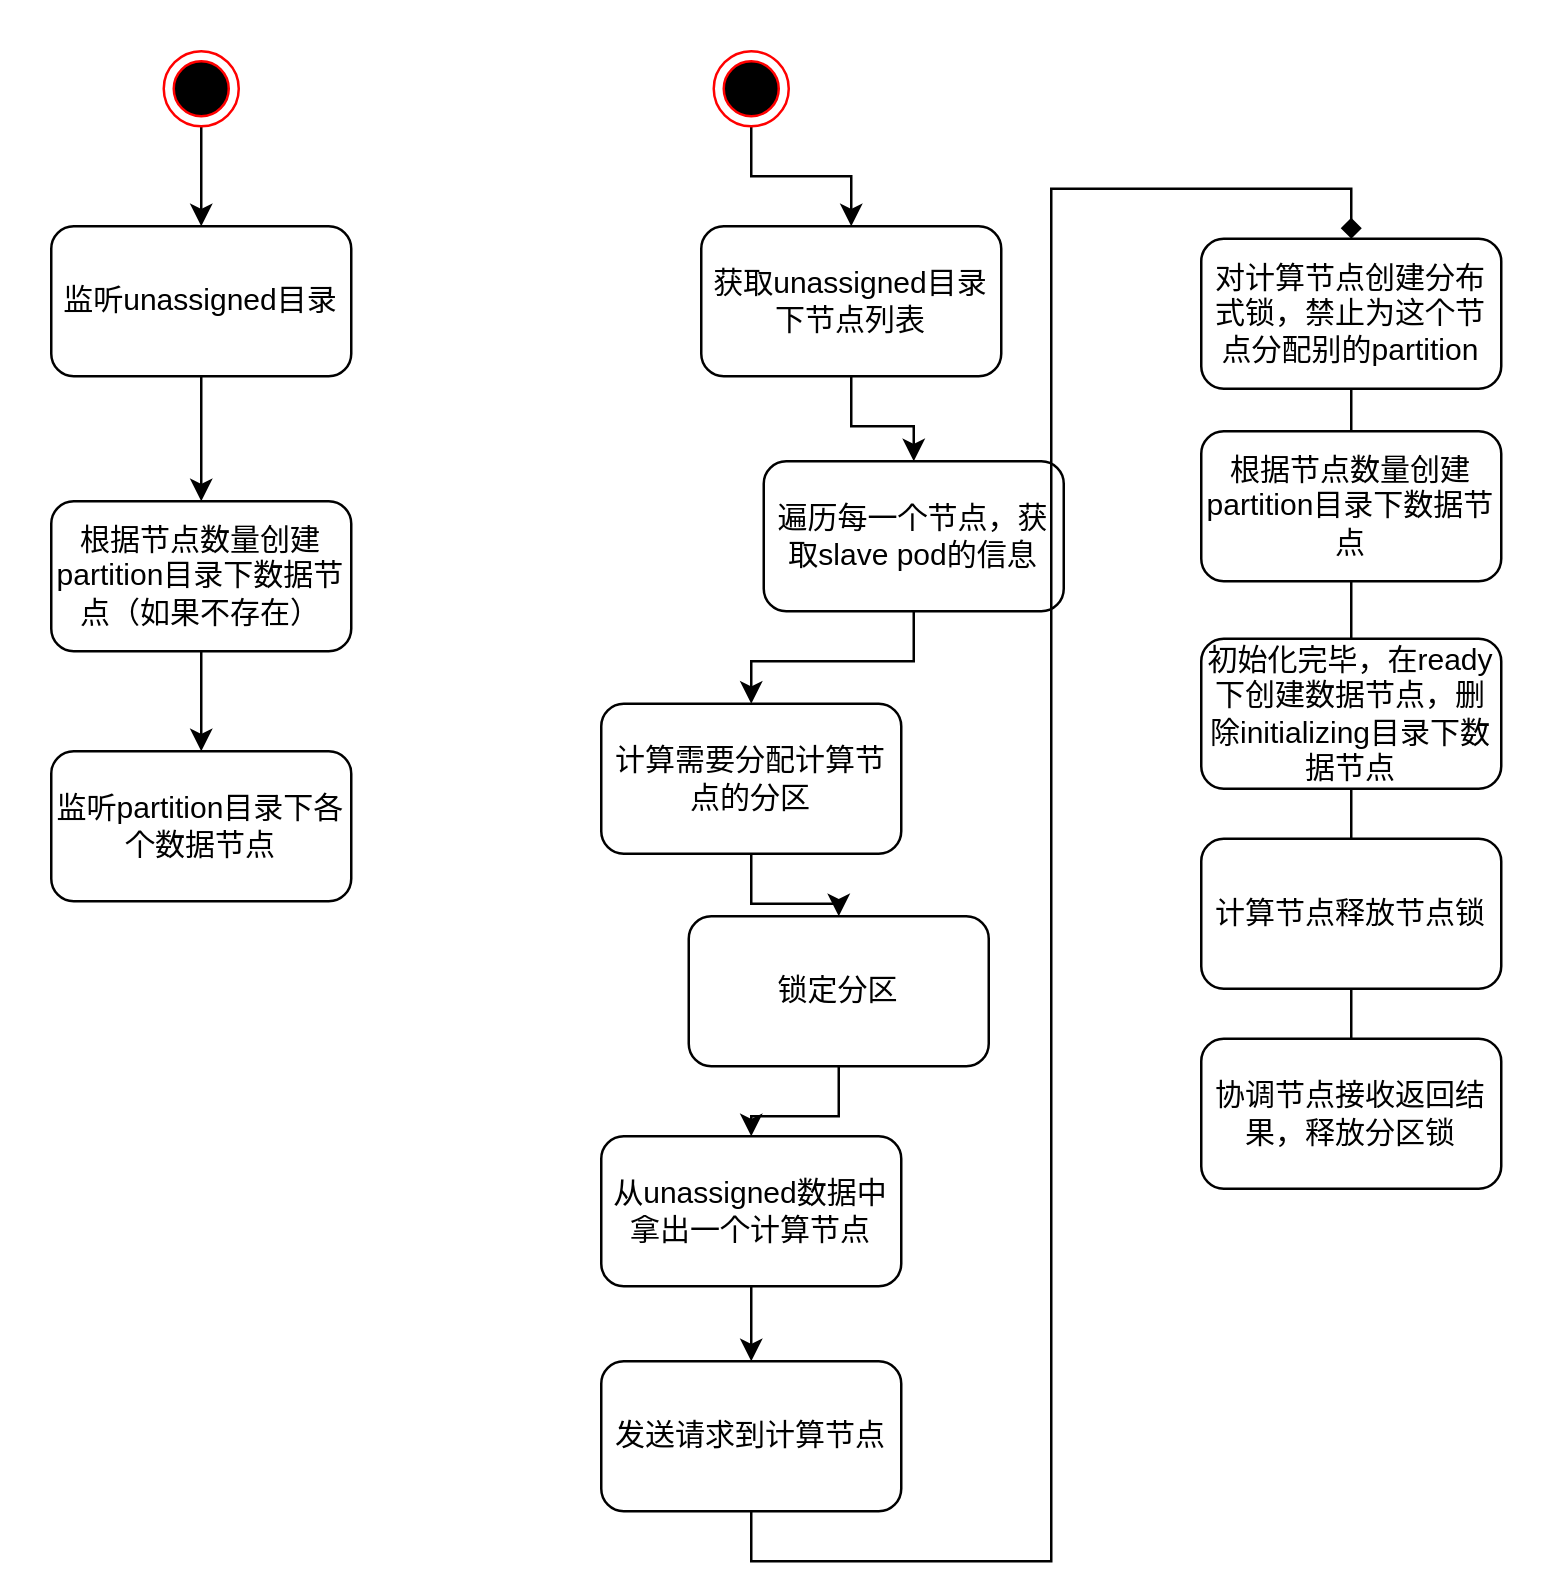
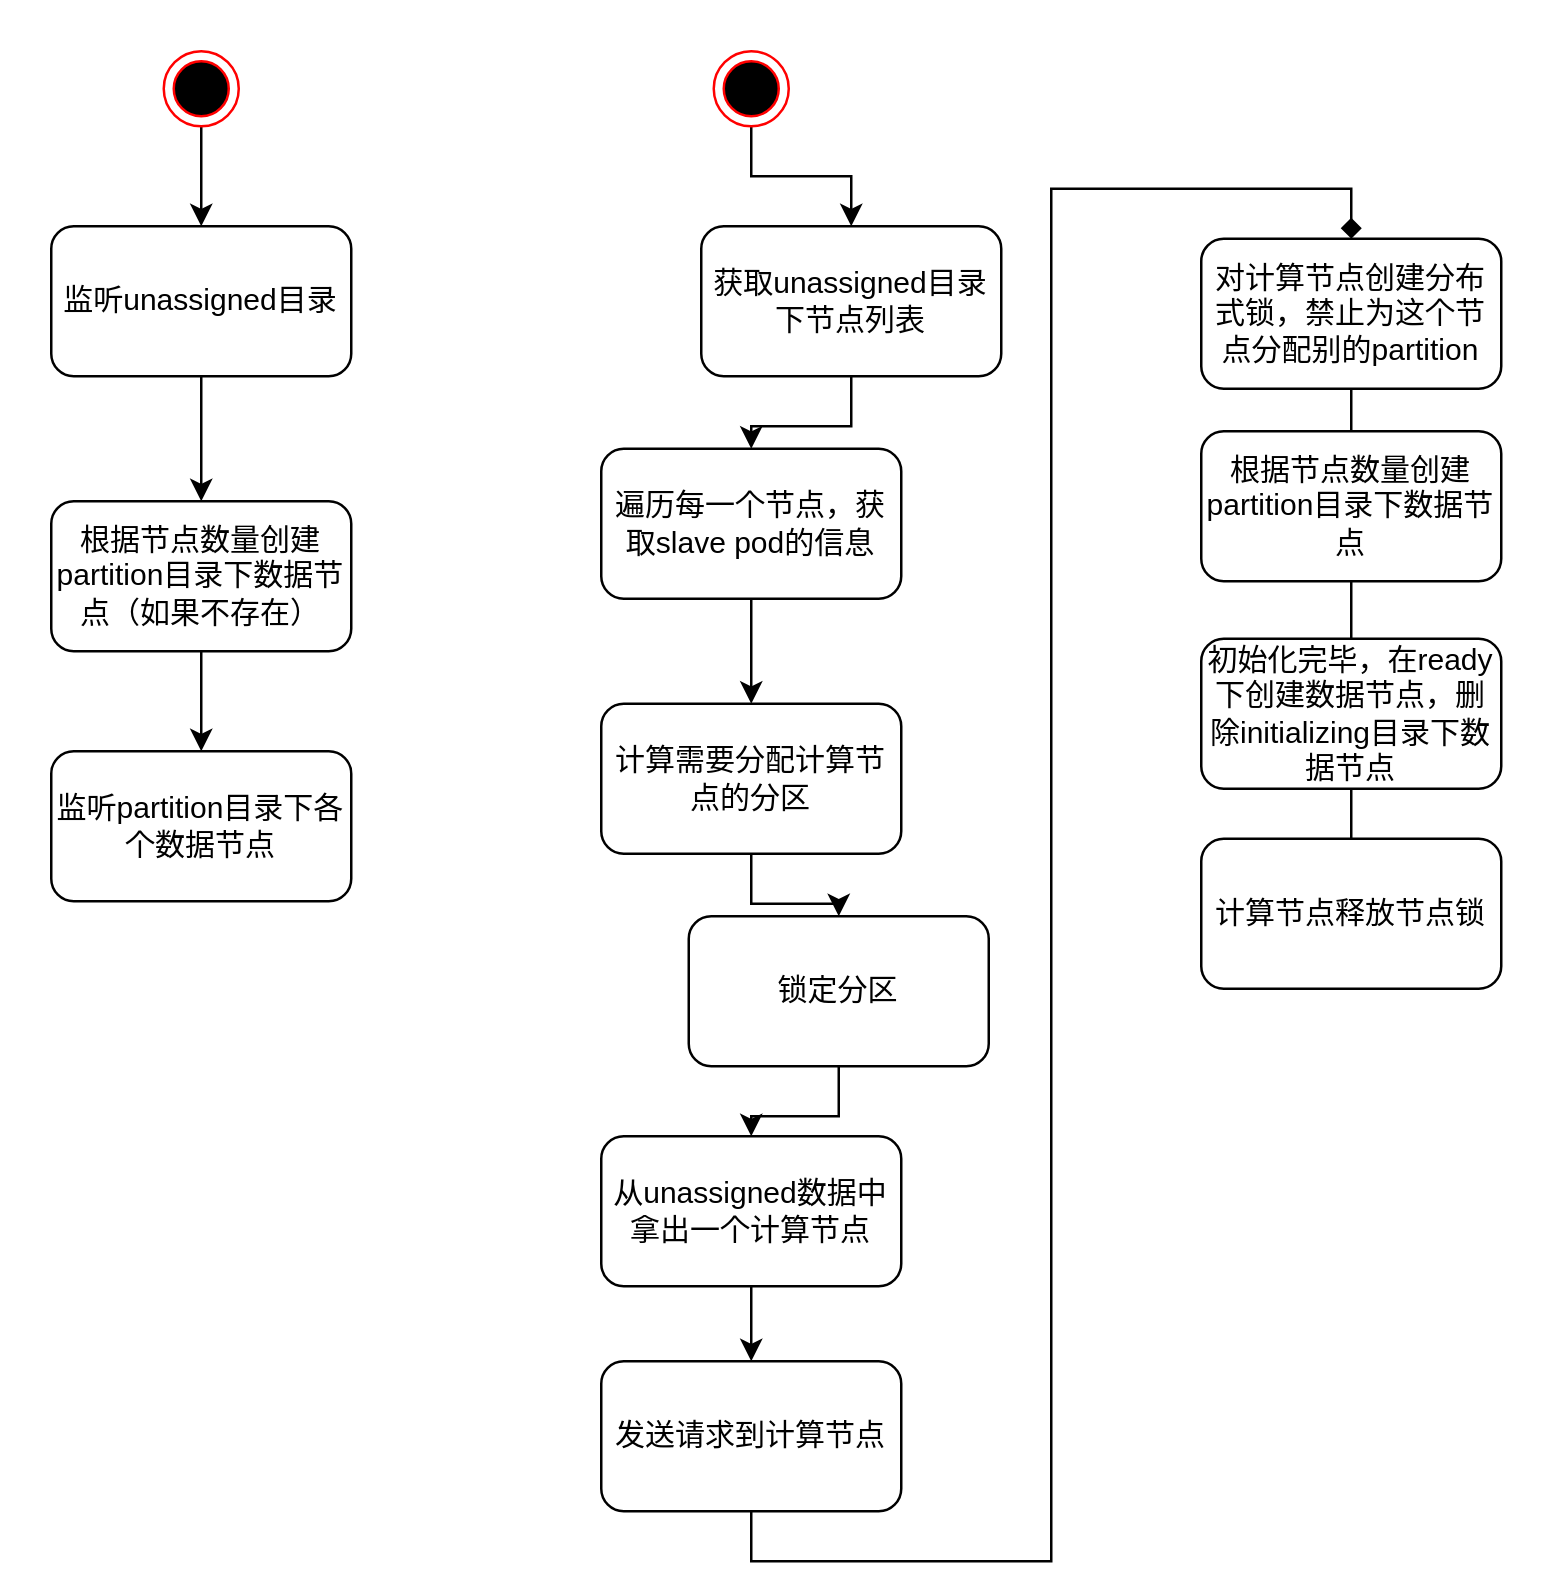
(914, 536) -> (751, 524)
(1351, 1014) -> none
(1351, 1114) -> none
